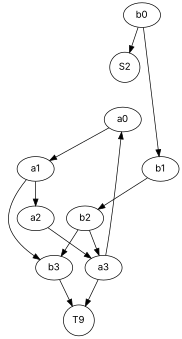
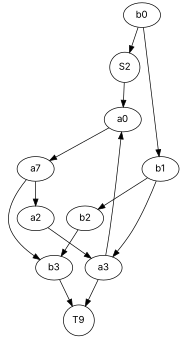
none -> (124, 91)
(36, 169) -> (36, 169)
(93, 240) -> (140, 218)
